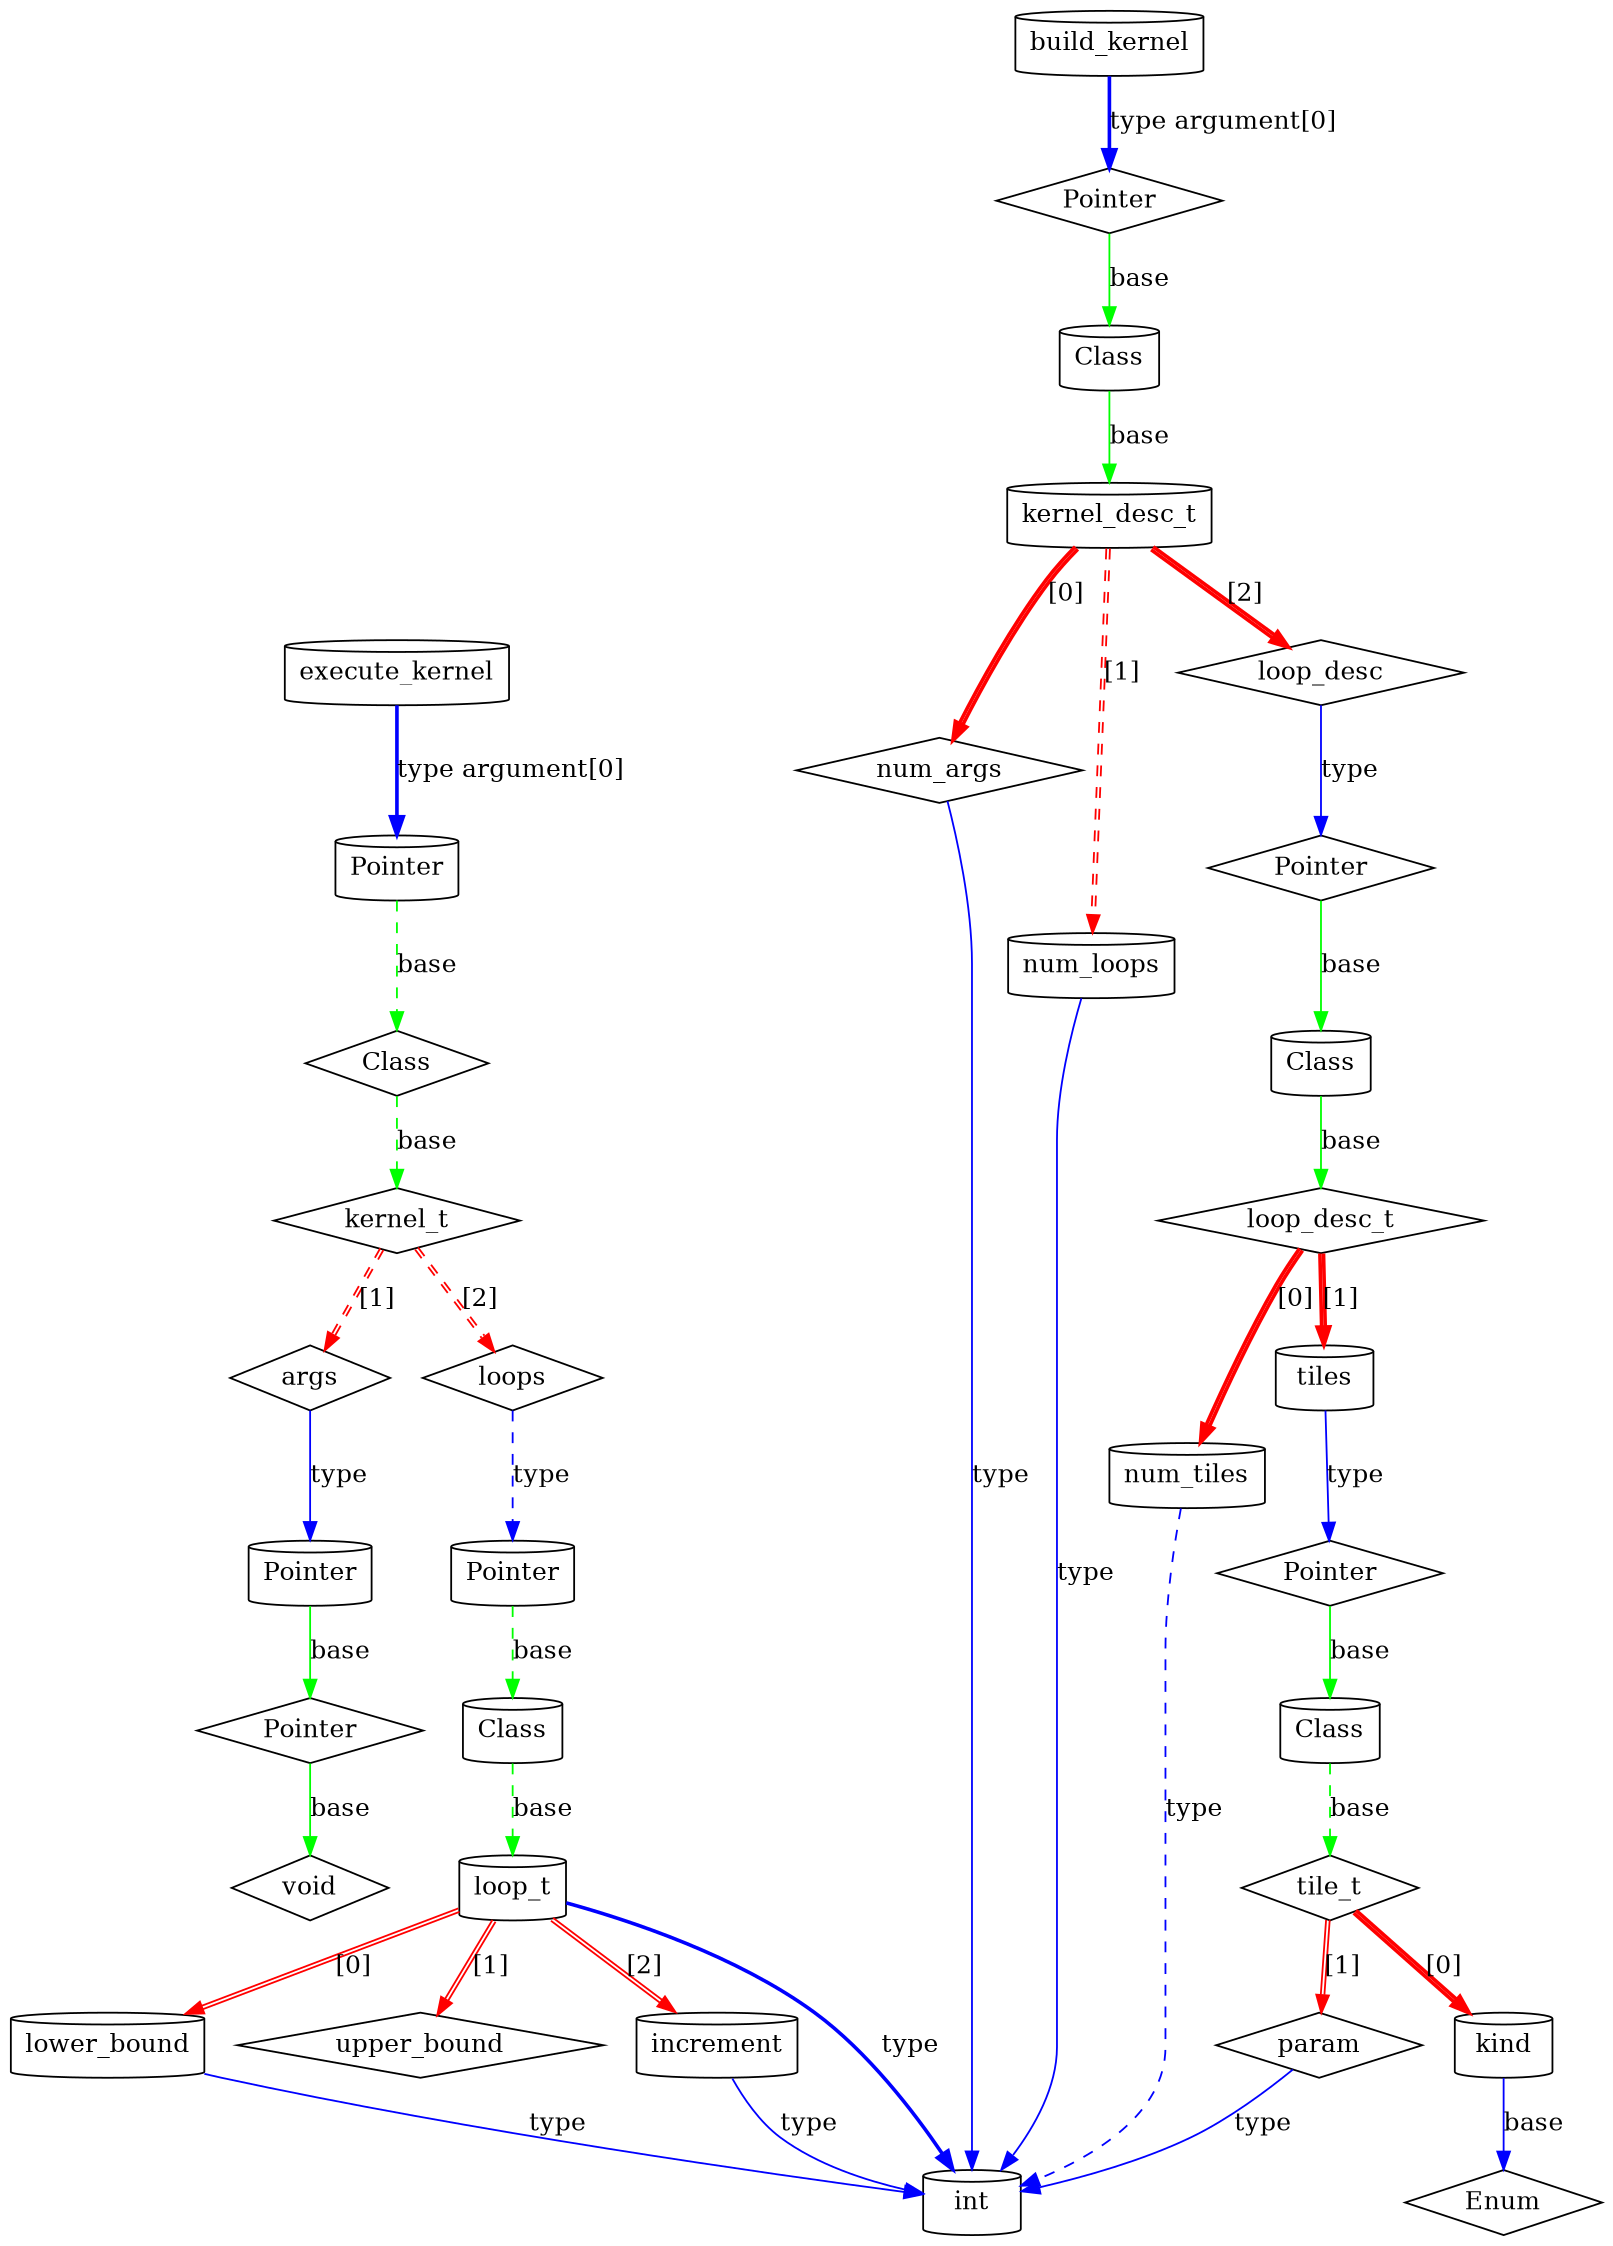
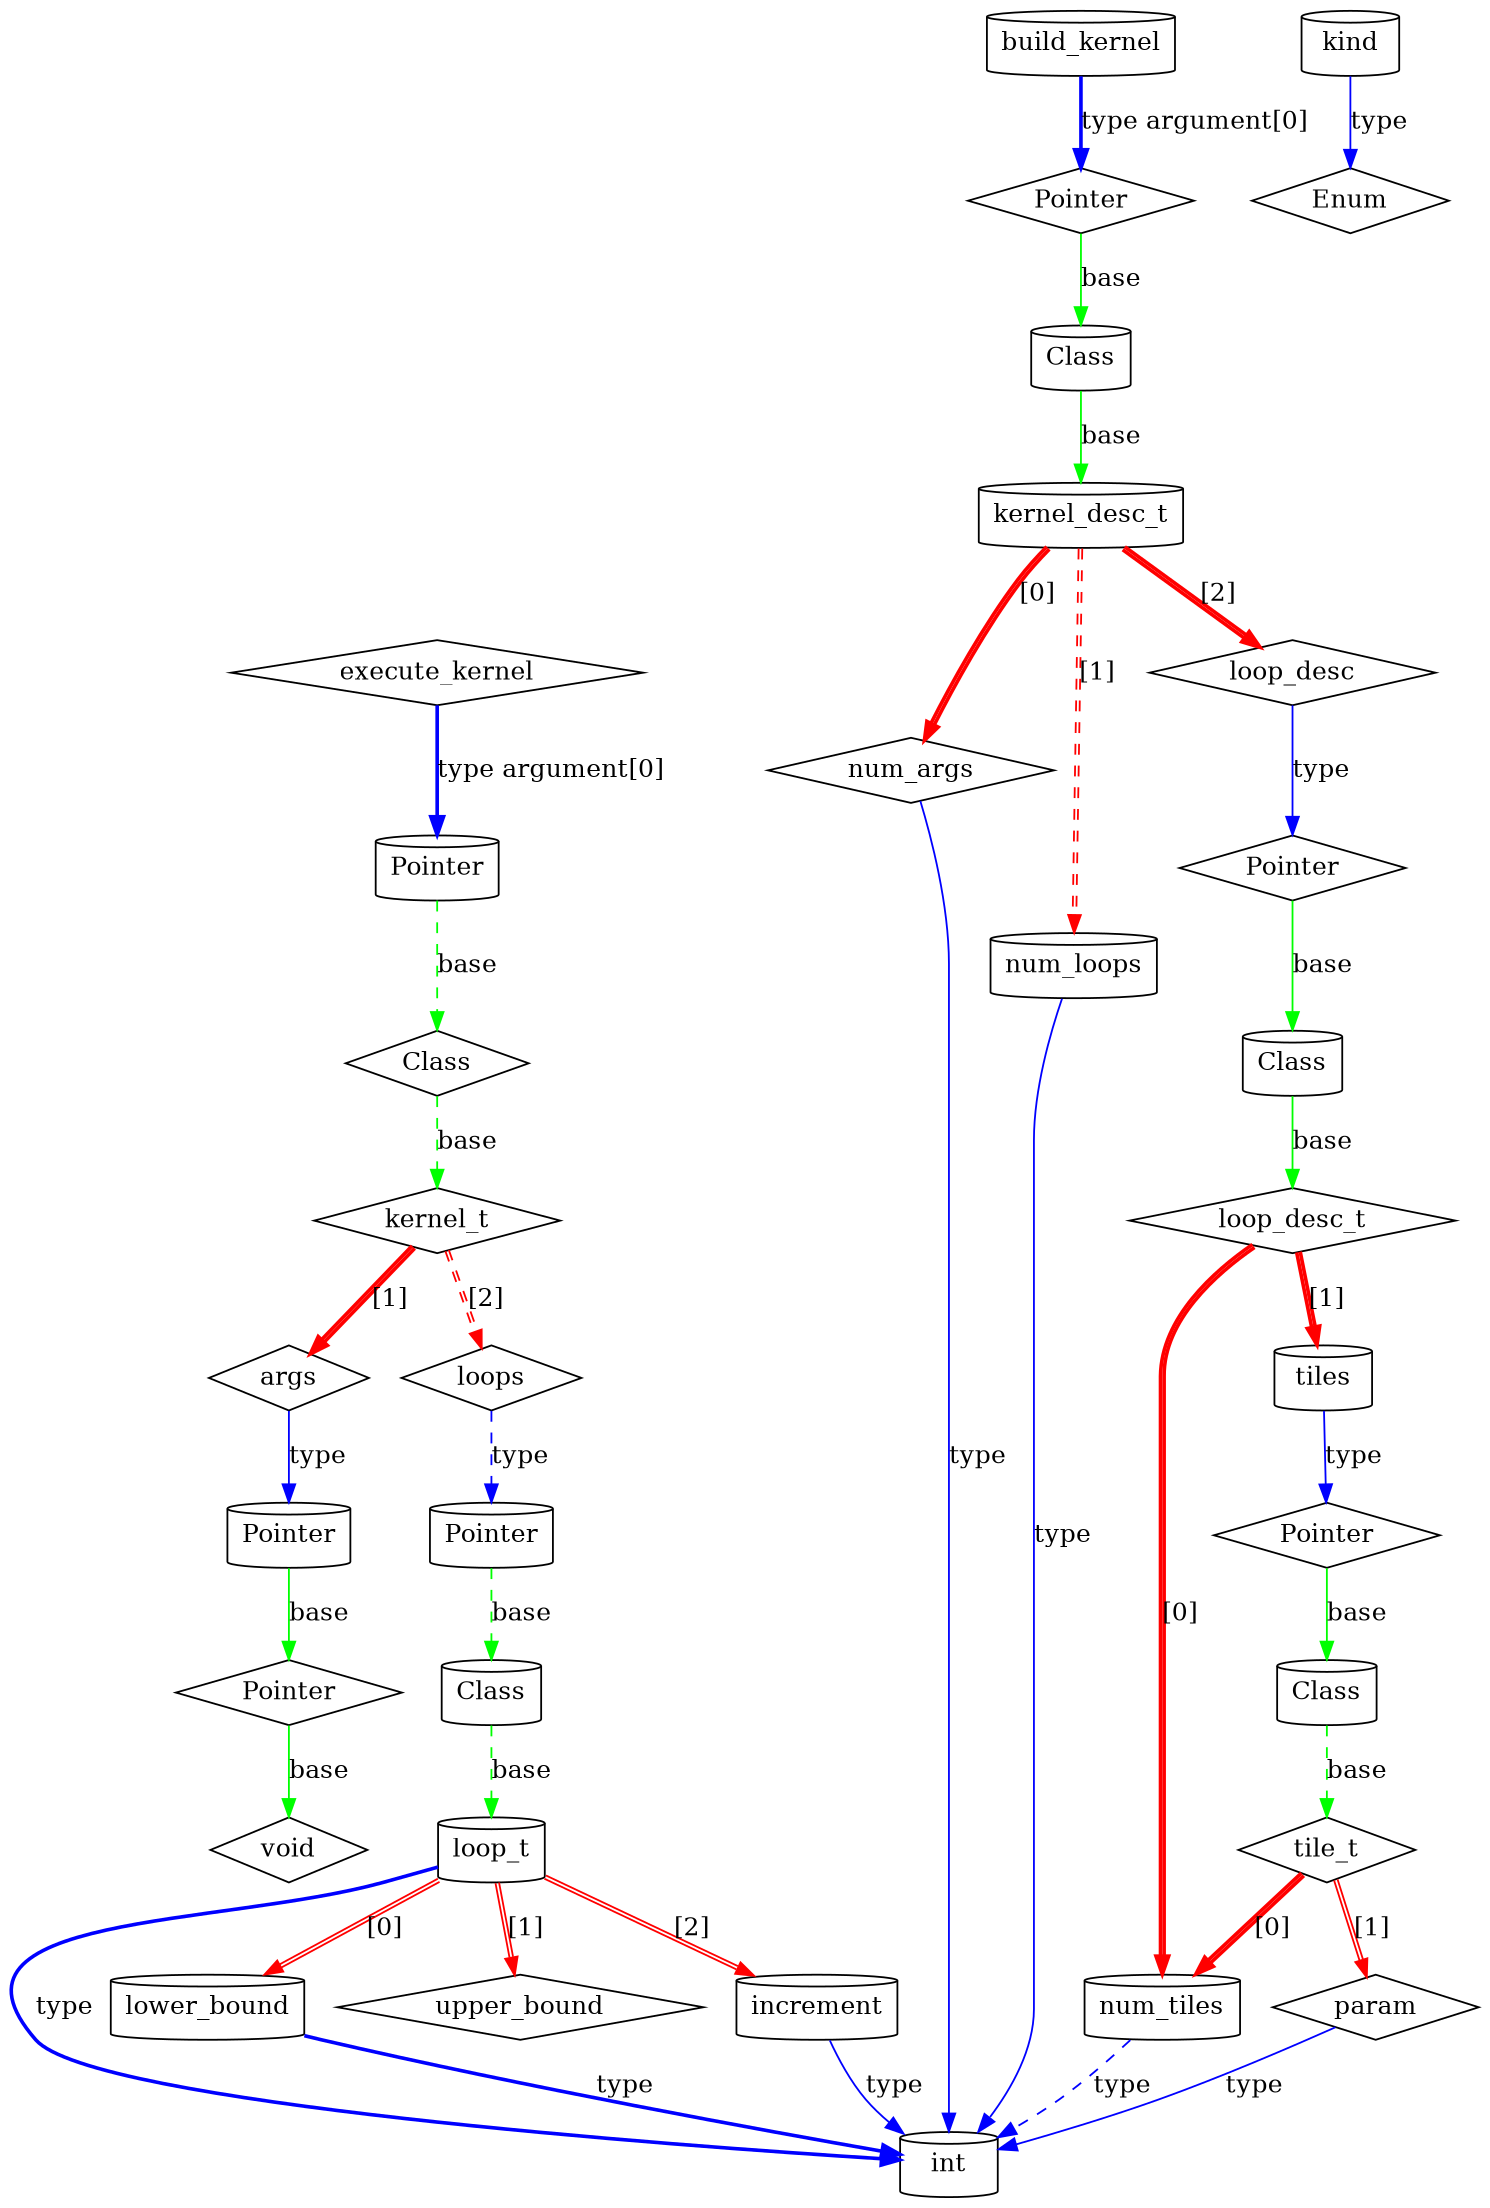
(397, 673) -> (437, 673)
(358, 1292) -> (368, 1294)
(1405, 1956) -> (1256, 1918)
(1534, 2124) -> (1379, 122)
(553, 2140) -> (592, 2097)
